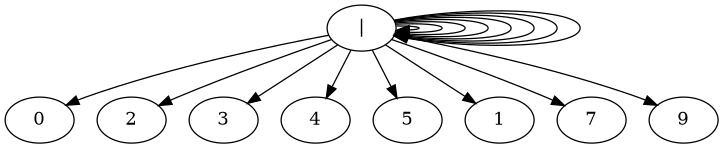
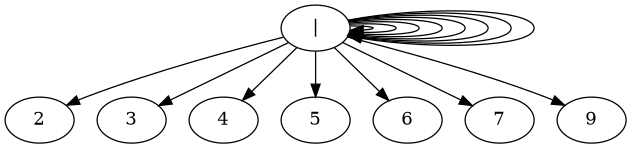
(40, 120) -> none
(500, 120) -> (408, 120)
